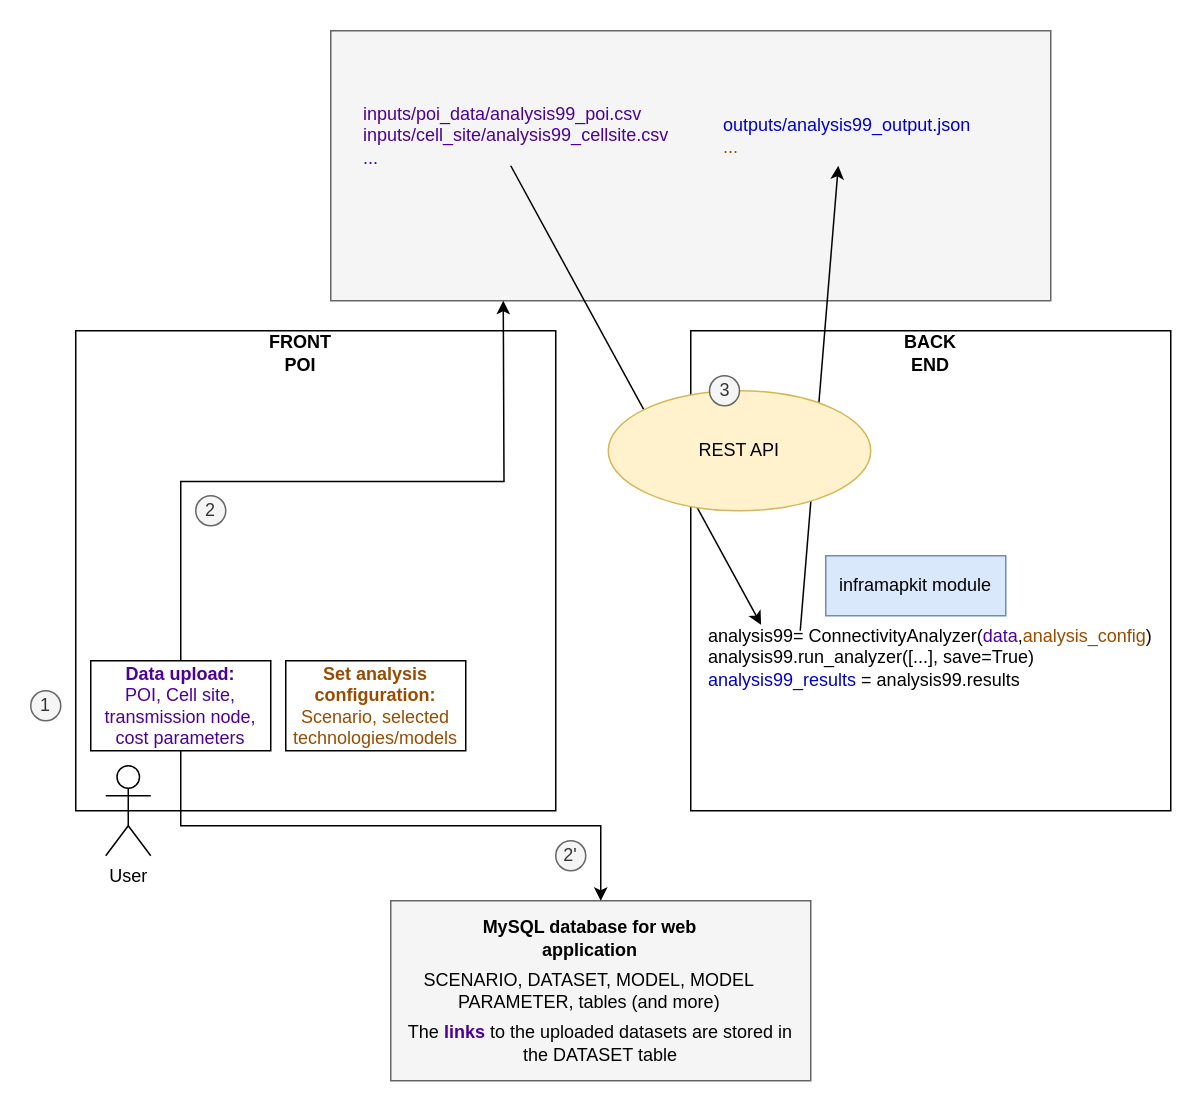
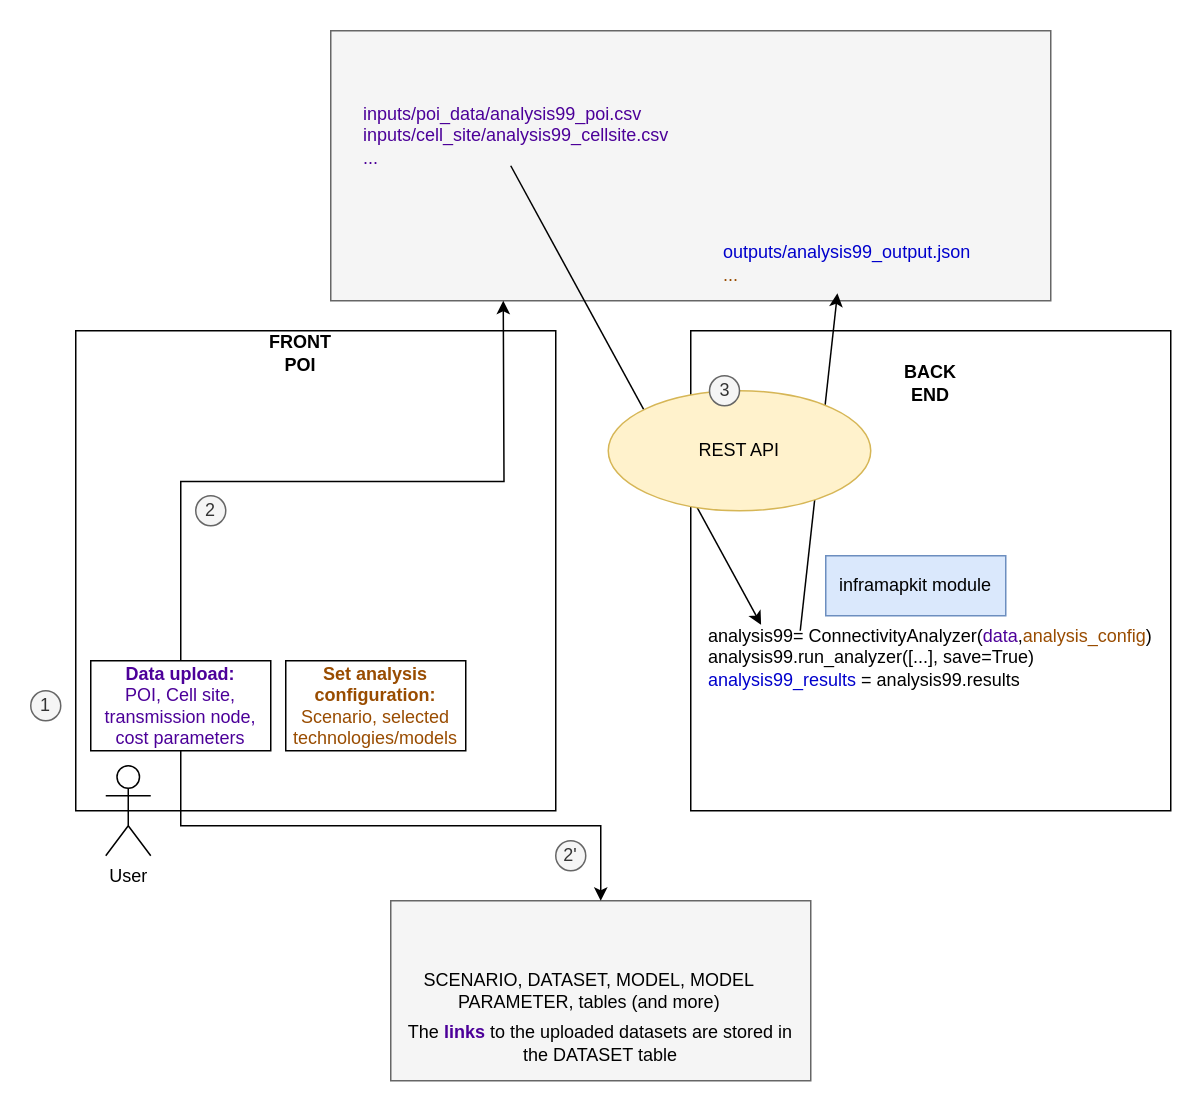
(841, 136) -> (841, 263)
(931, 353) -> (931, 383)
(590, 938) -> none
